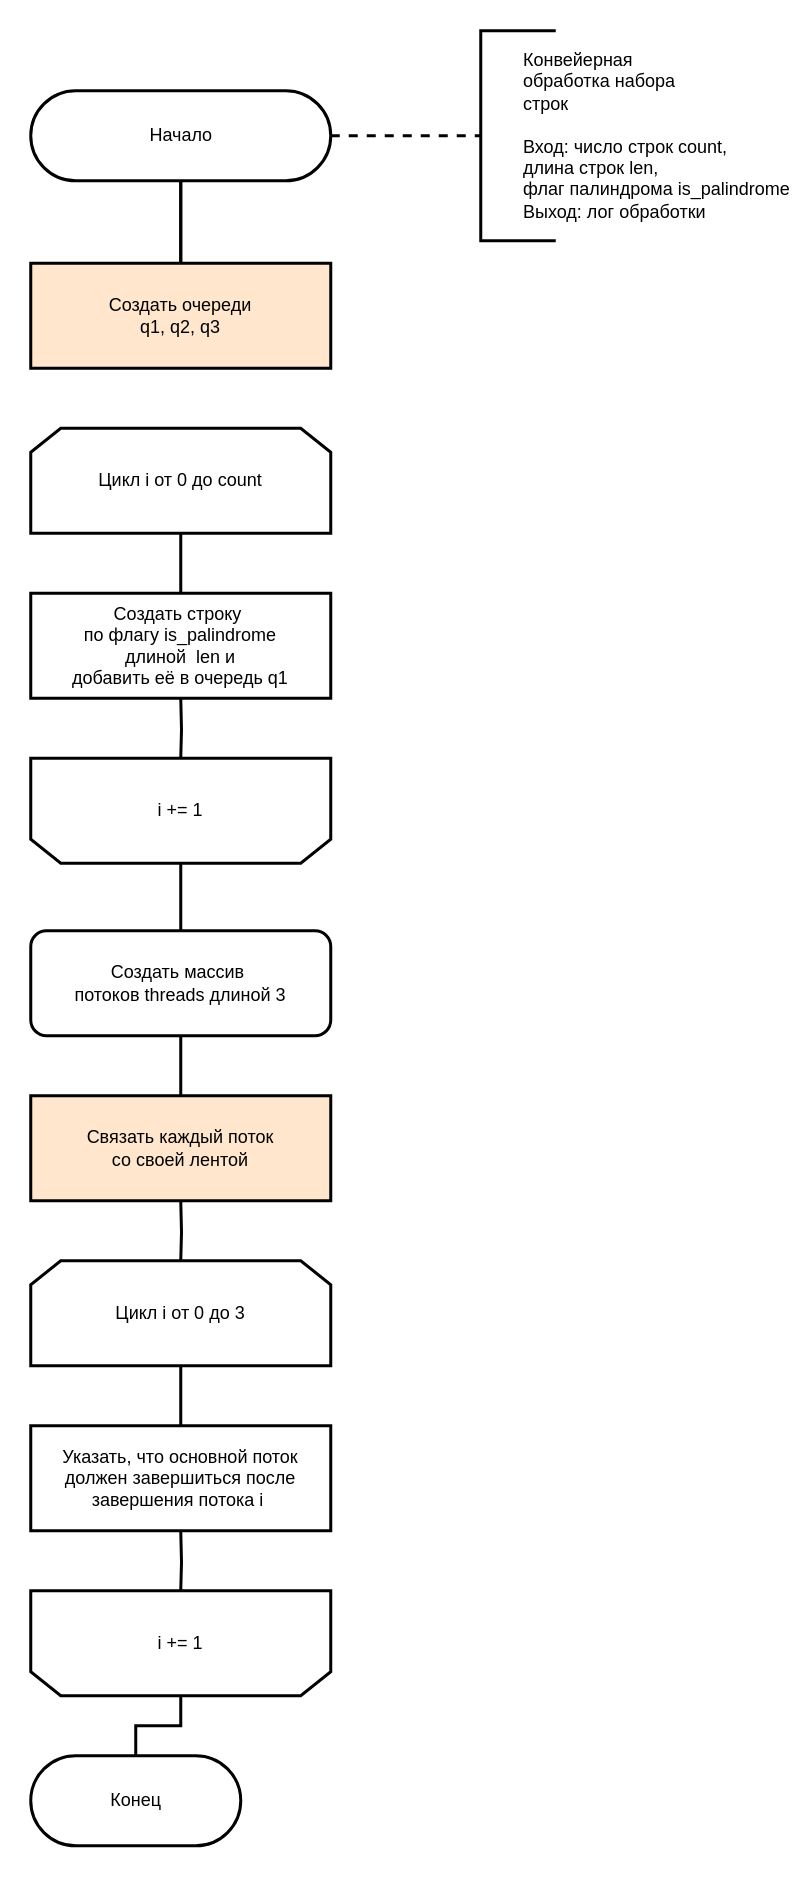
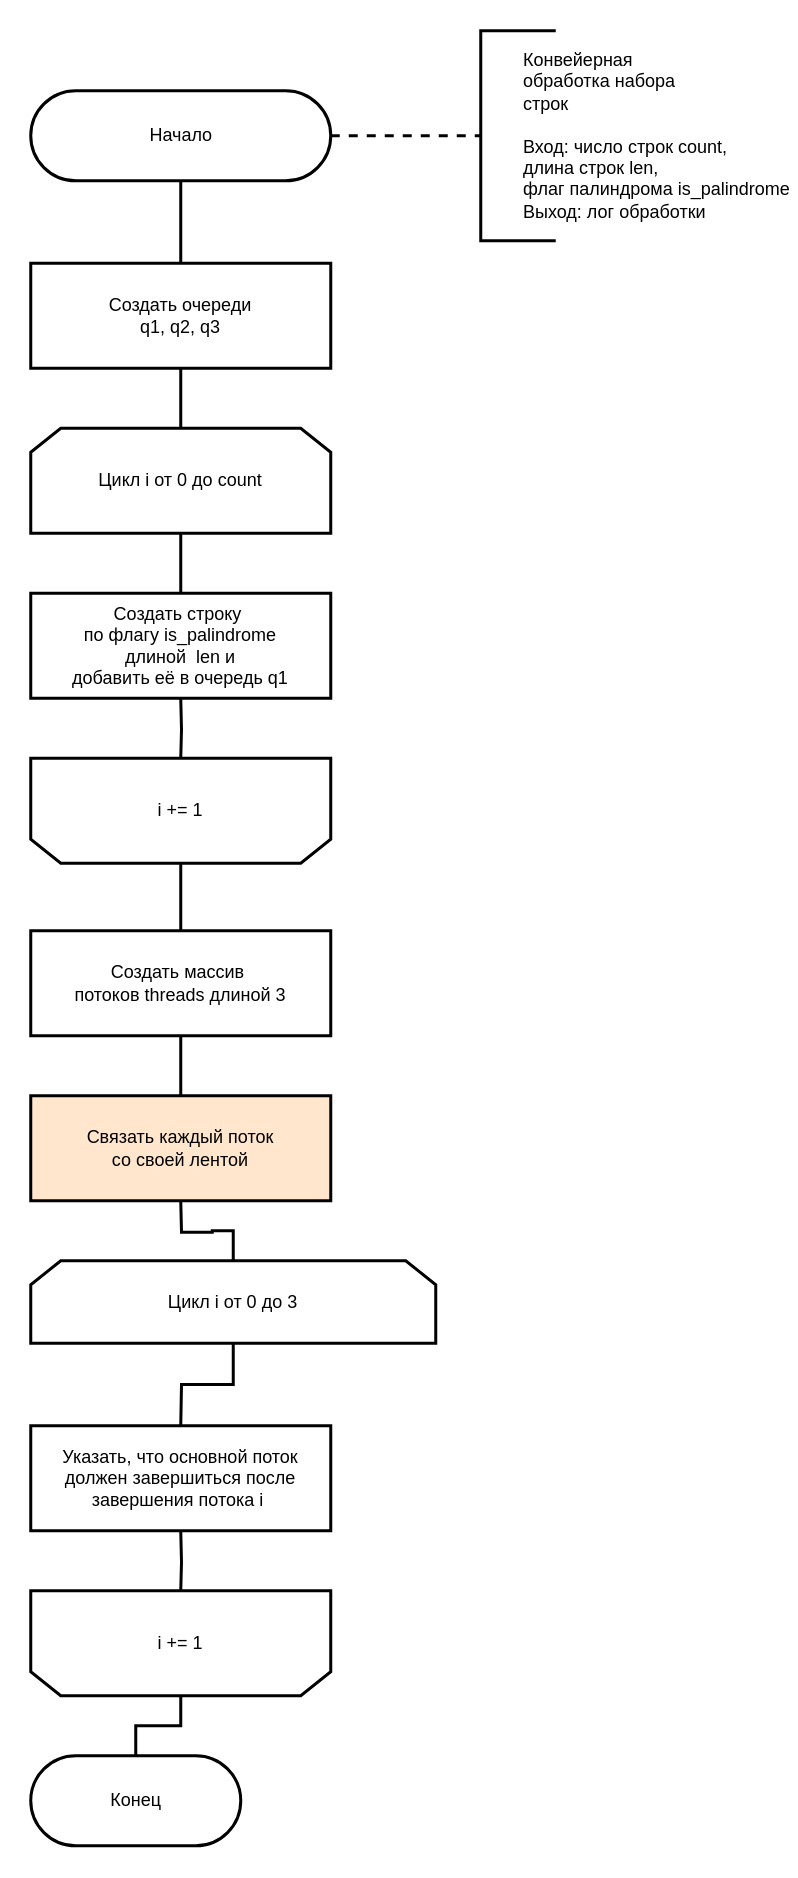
(181, 316) -> (181, 316)
(181, 368) -> (181, 398)
(181, 983) -> (181, 983)
(181, 1313) -> (233, 1302)
